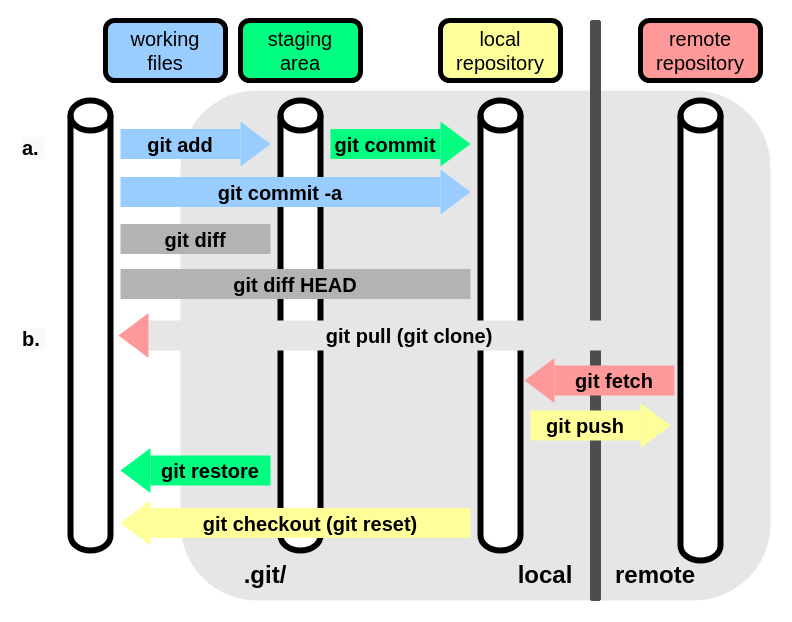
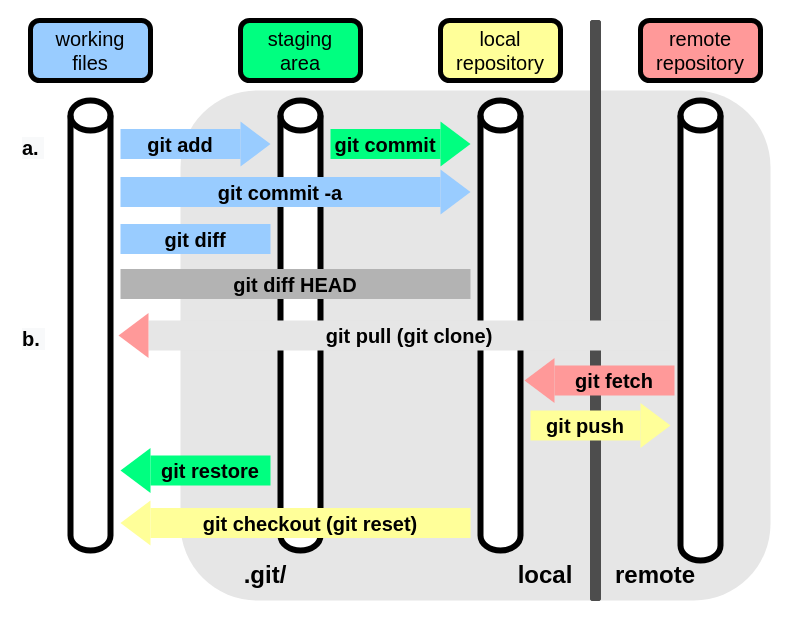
(166, 51) -> (91, 51)
(196, 239) -> (196, 239)
